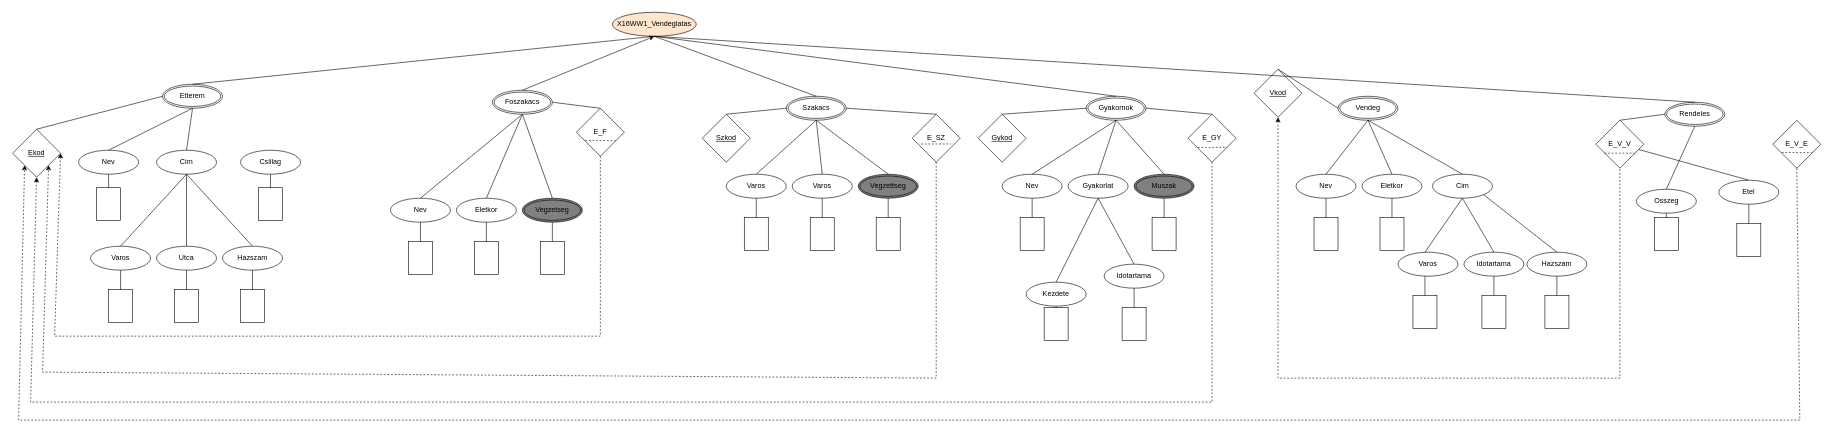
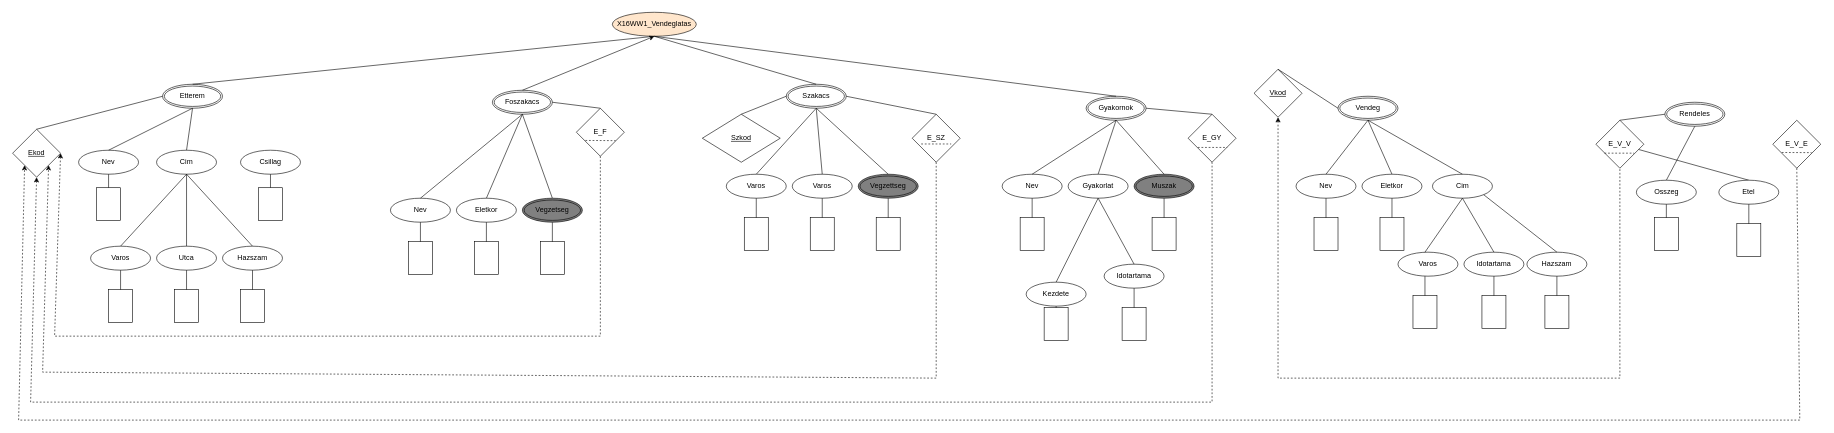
(978, 57) -> none
(816, 108) -> (816, 96)
(1044, 111) -> none
(726, 138) -> (741, 138)
(1002, 138) -> none
(1667, 201) -> (1667, 192)
